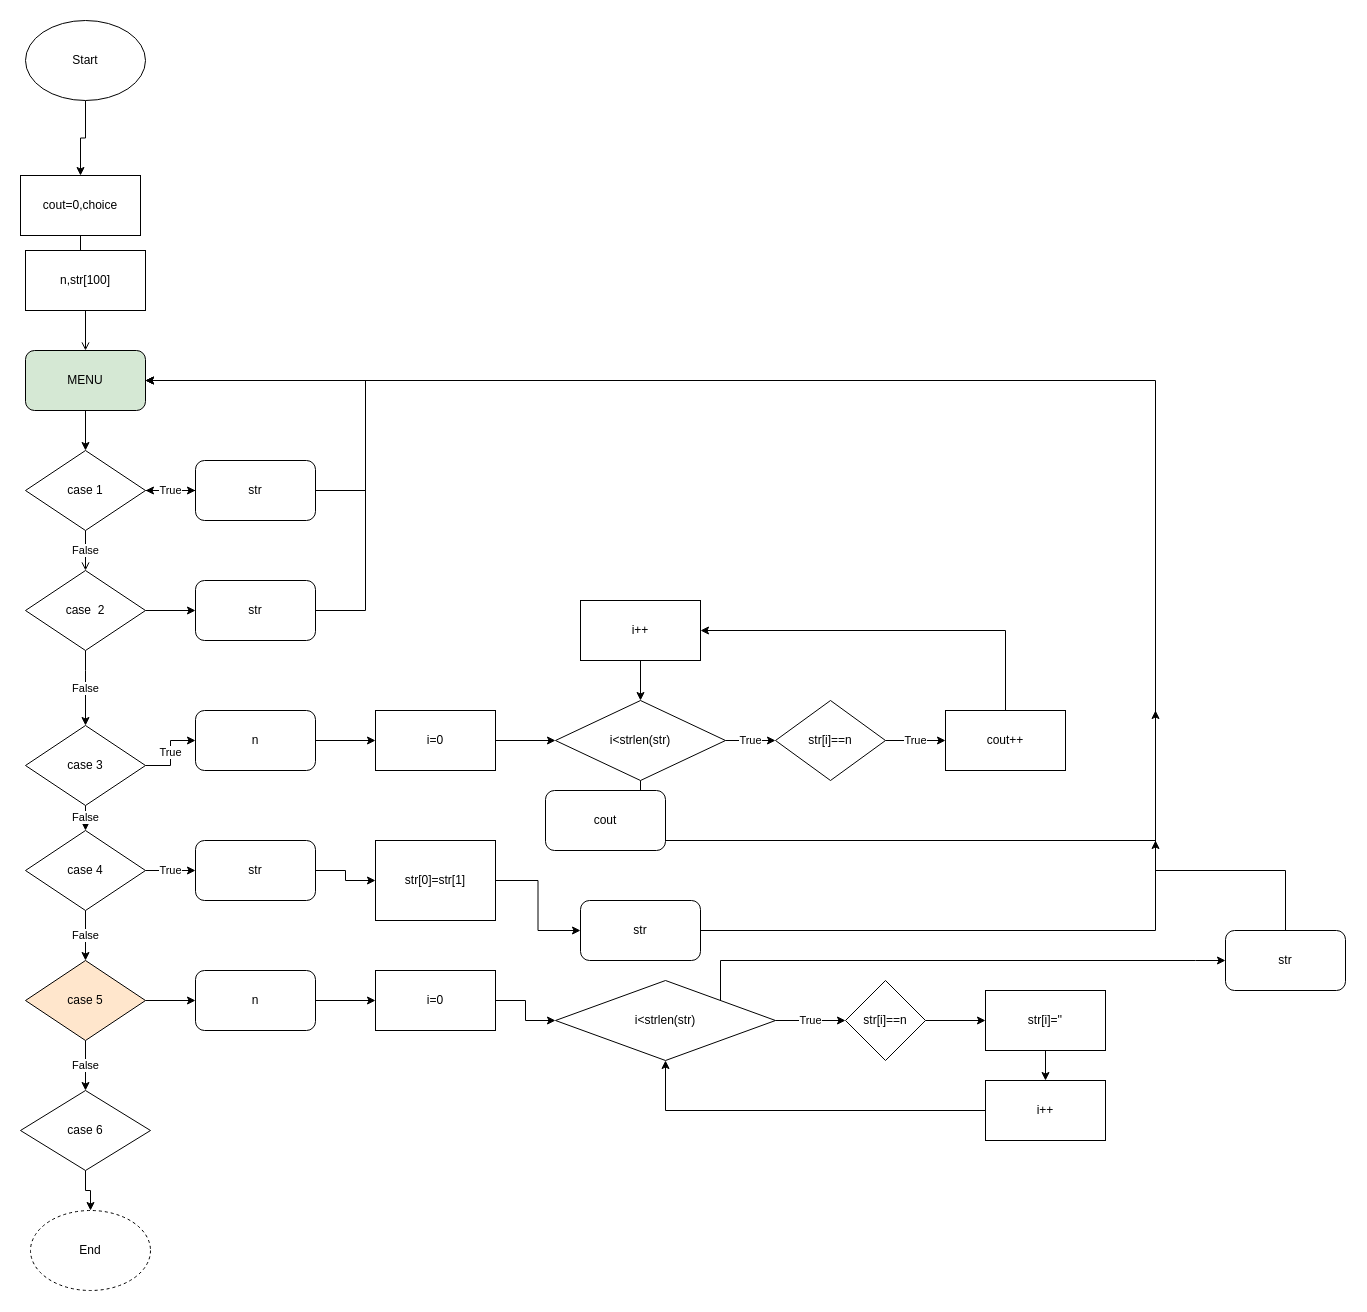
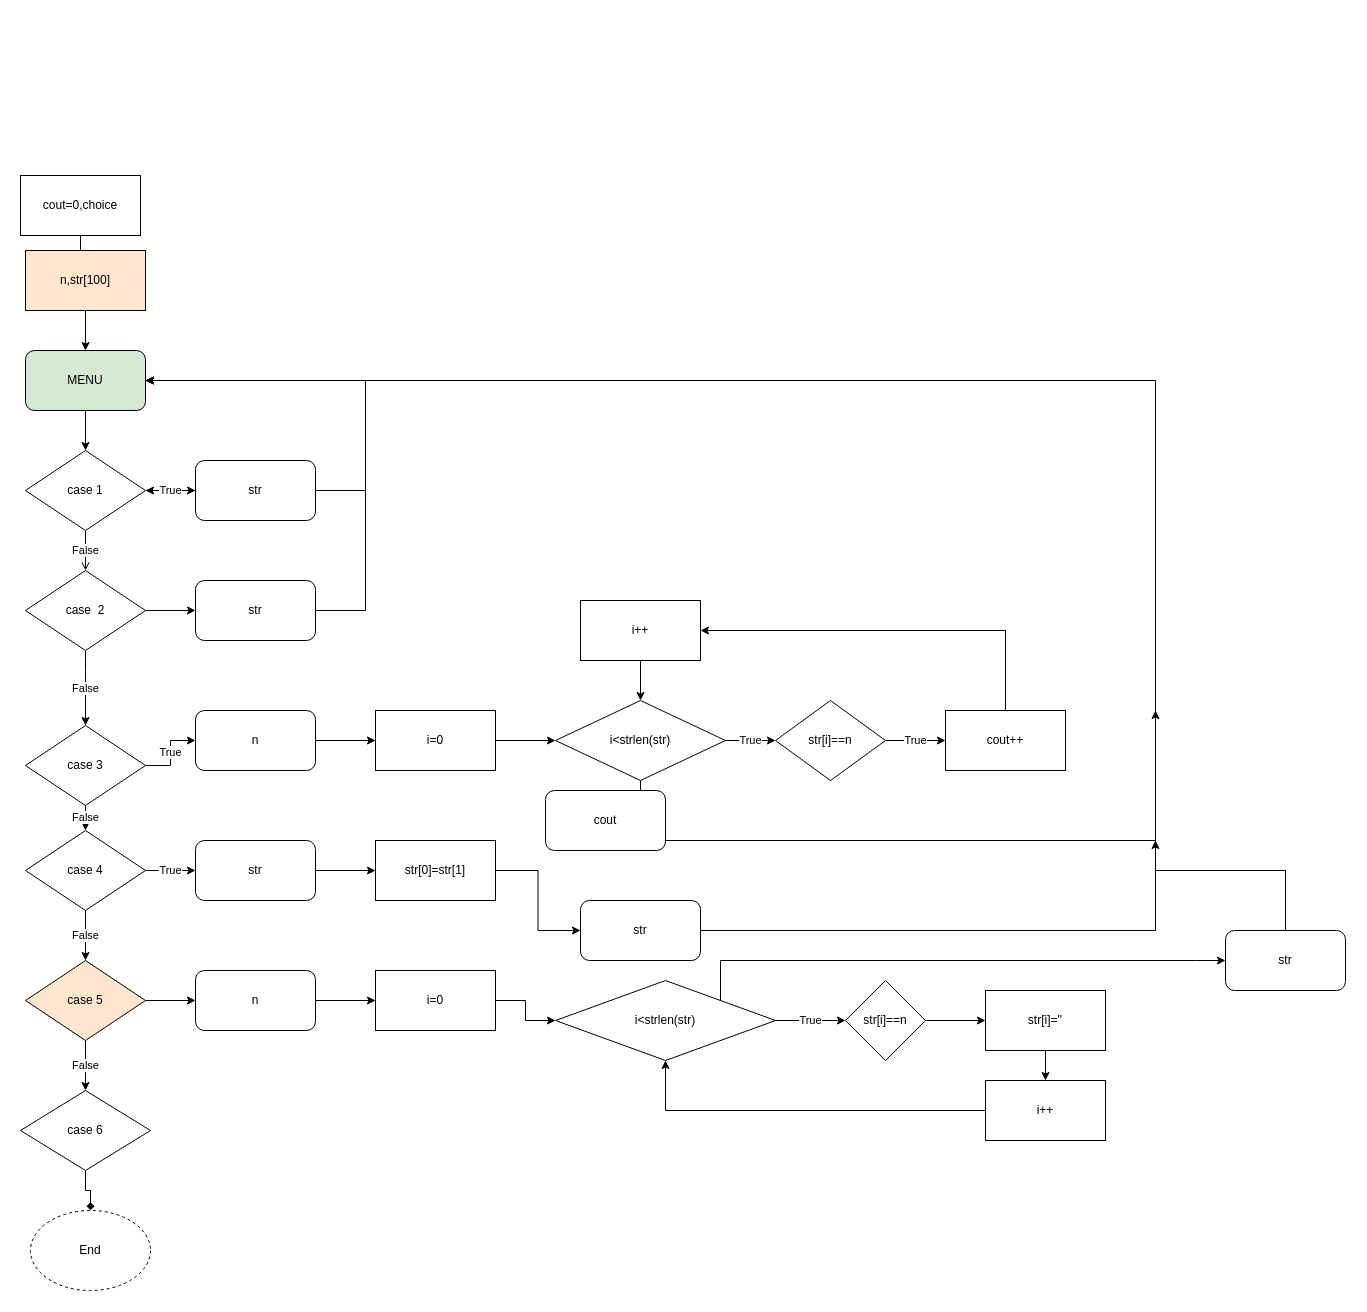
(86, 61) -> none
(86, 137) -> none
(86, 281) -> (86, 281)
(86, 343) -> (86, 342)
(436, 881) -> (436, 871)
(91, 1202) -> (91, 1202)
